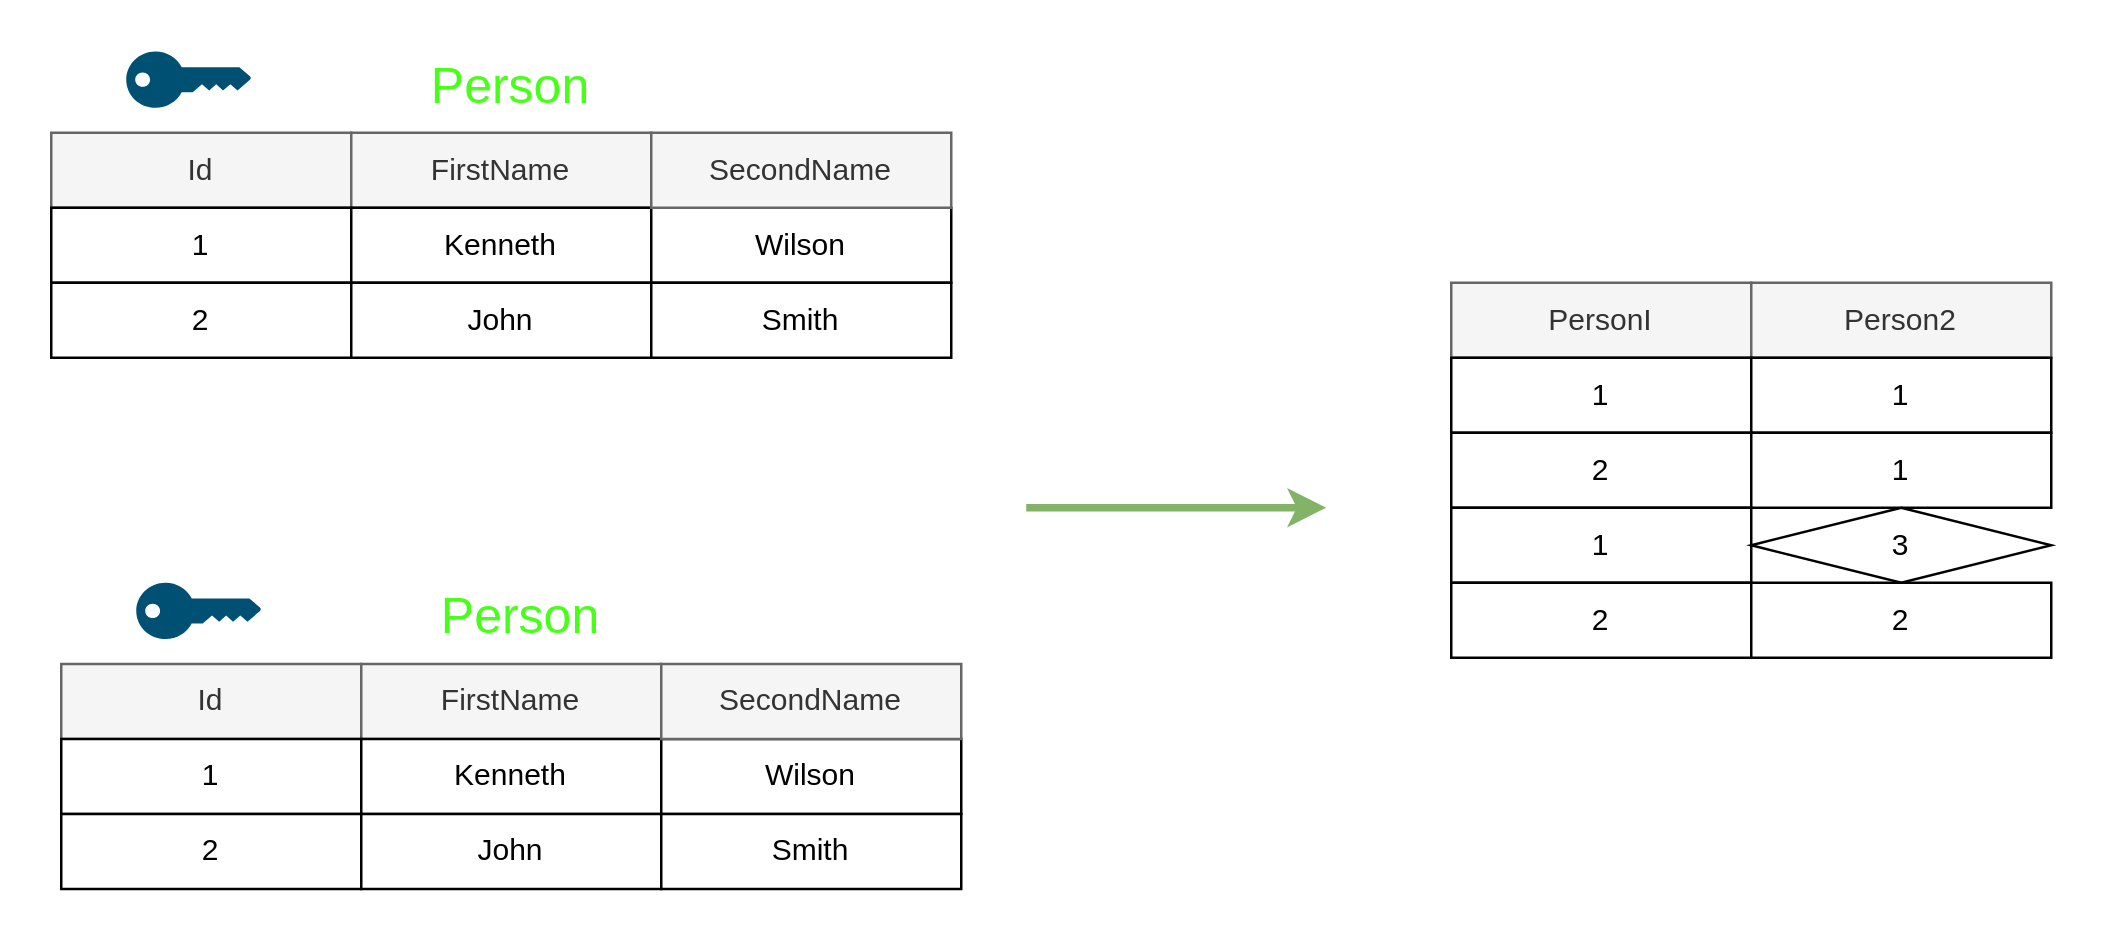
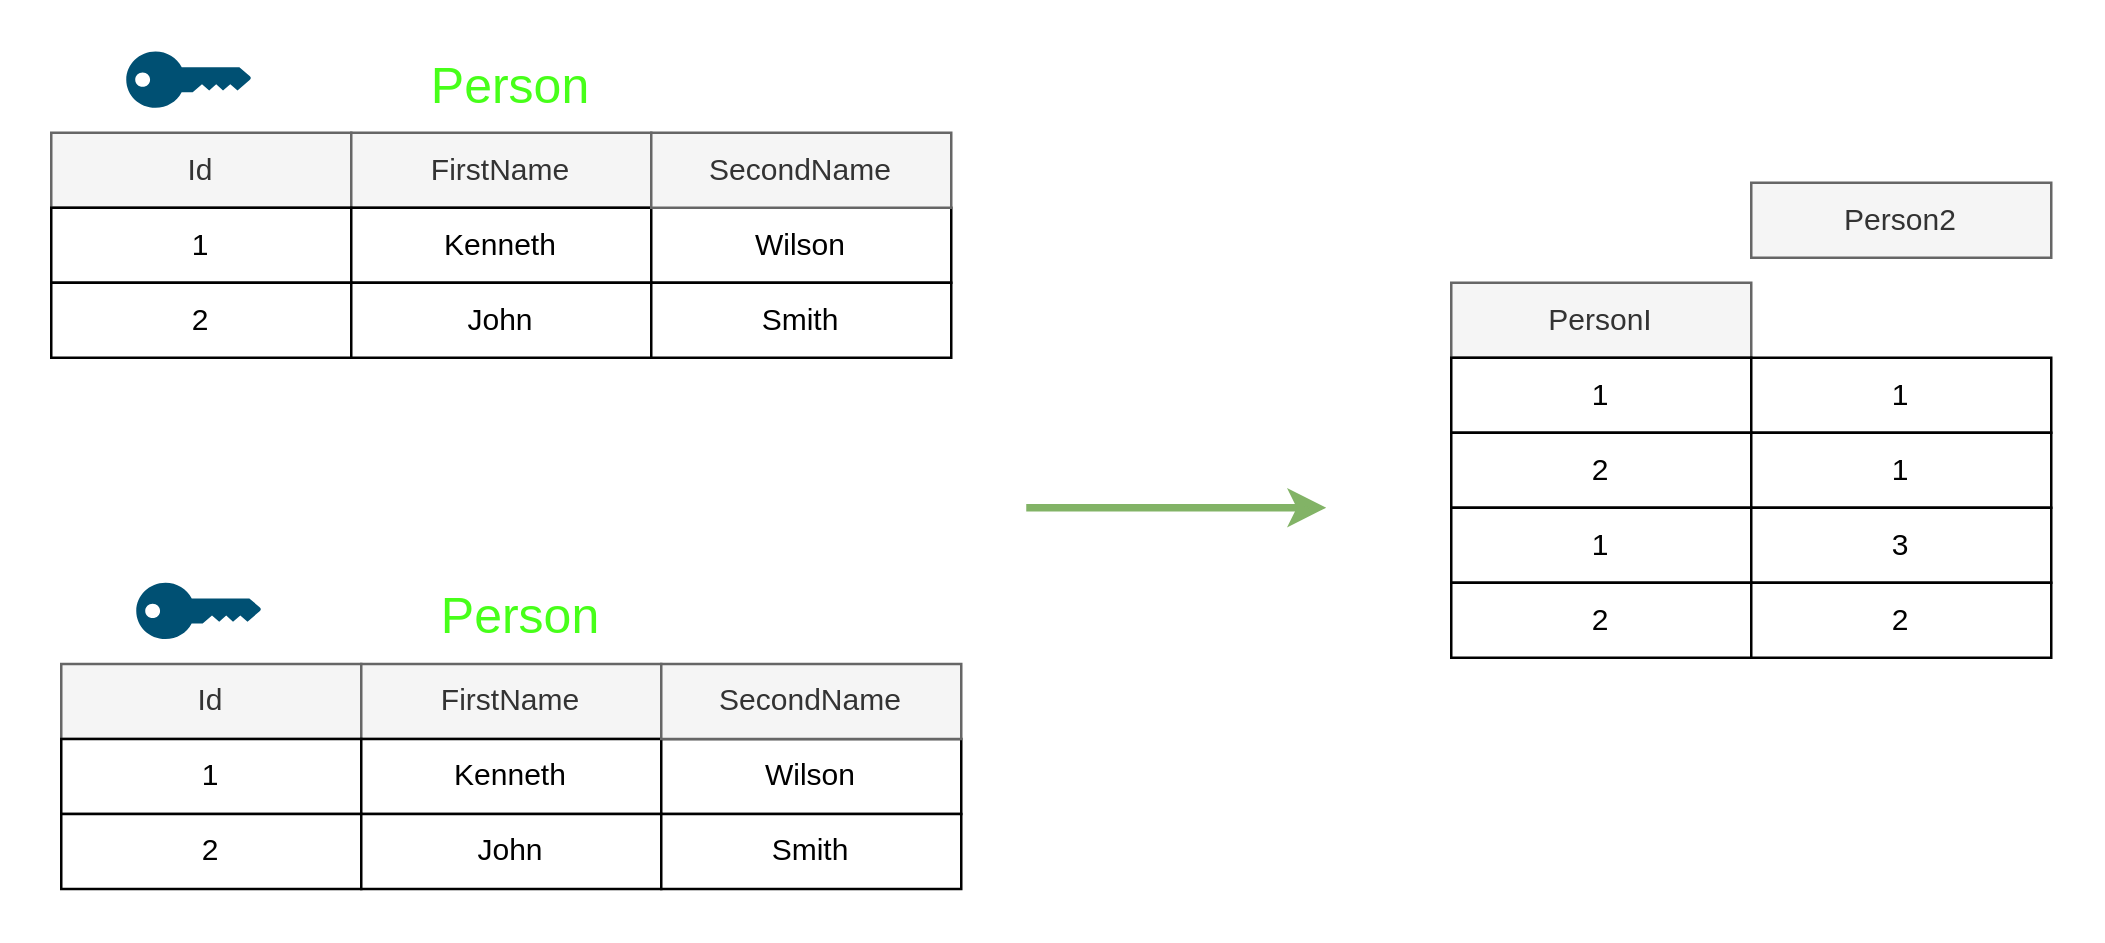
(1901, 320) -> (1901, 220)
(1901, 545) -> (1901, 545)
